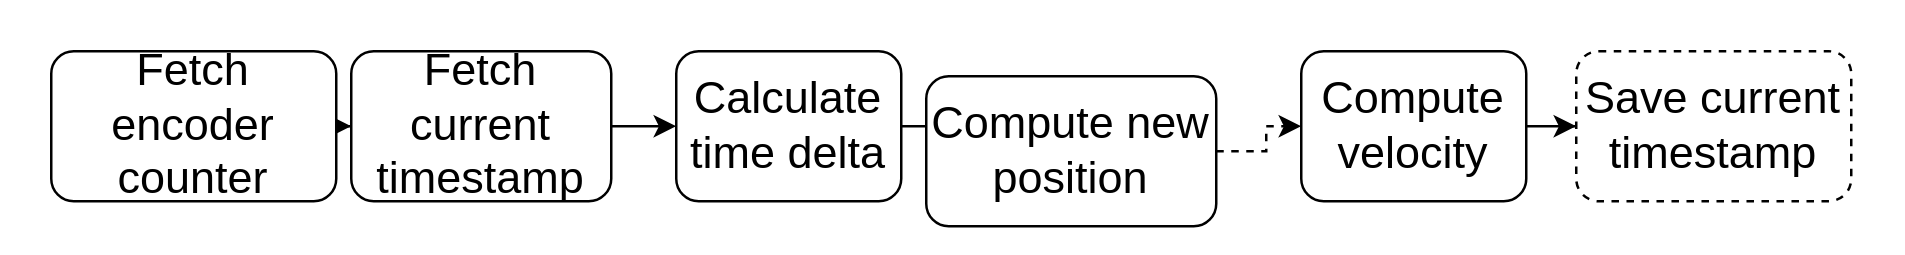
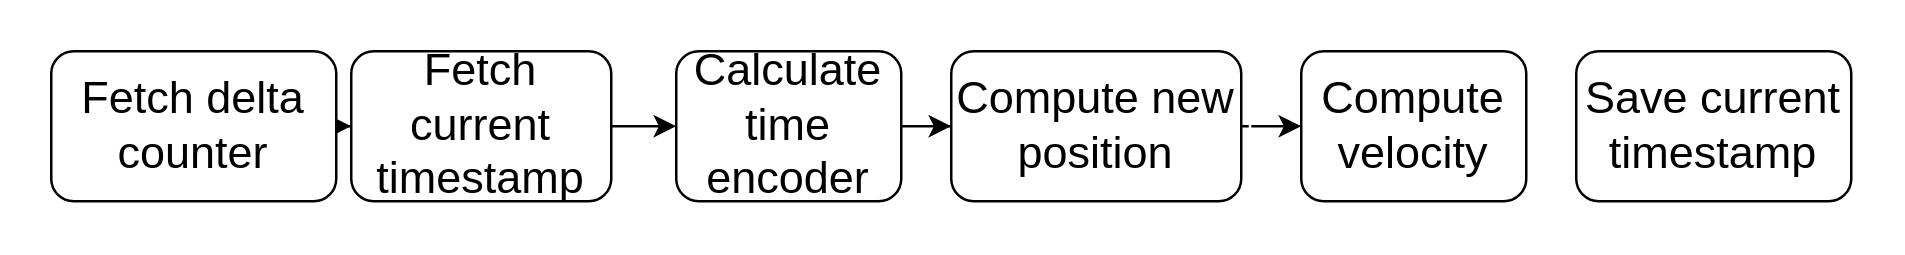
(194, 126) -> (194, 126)
(789, 126) -> (789, 126)
(1559, 126) -> none
(1714, 126) -> (1714, 126)
(1071, 151) -> (1096, 126)
